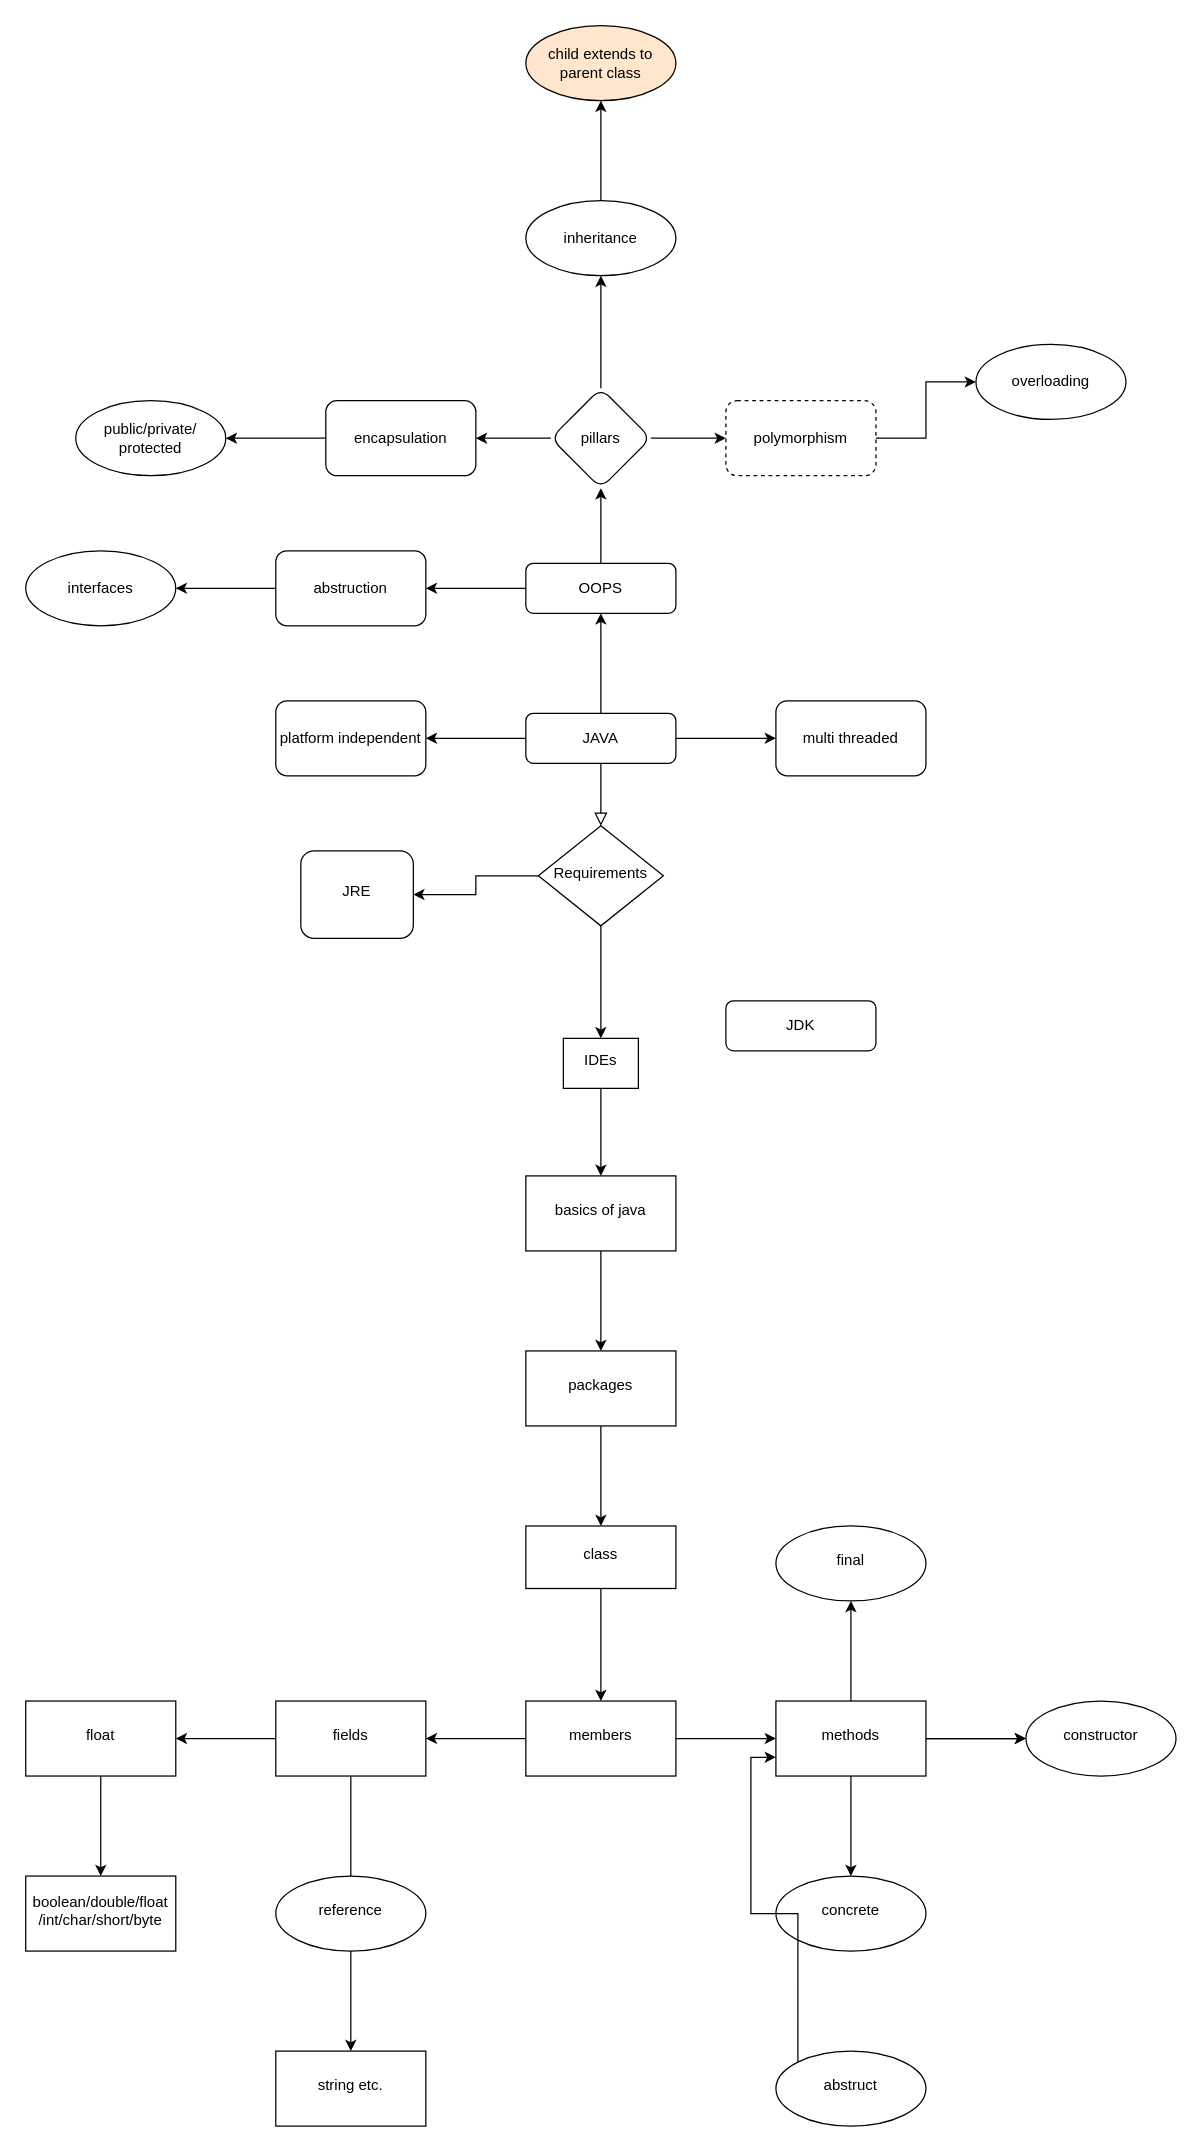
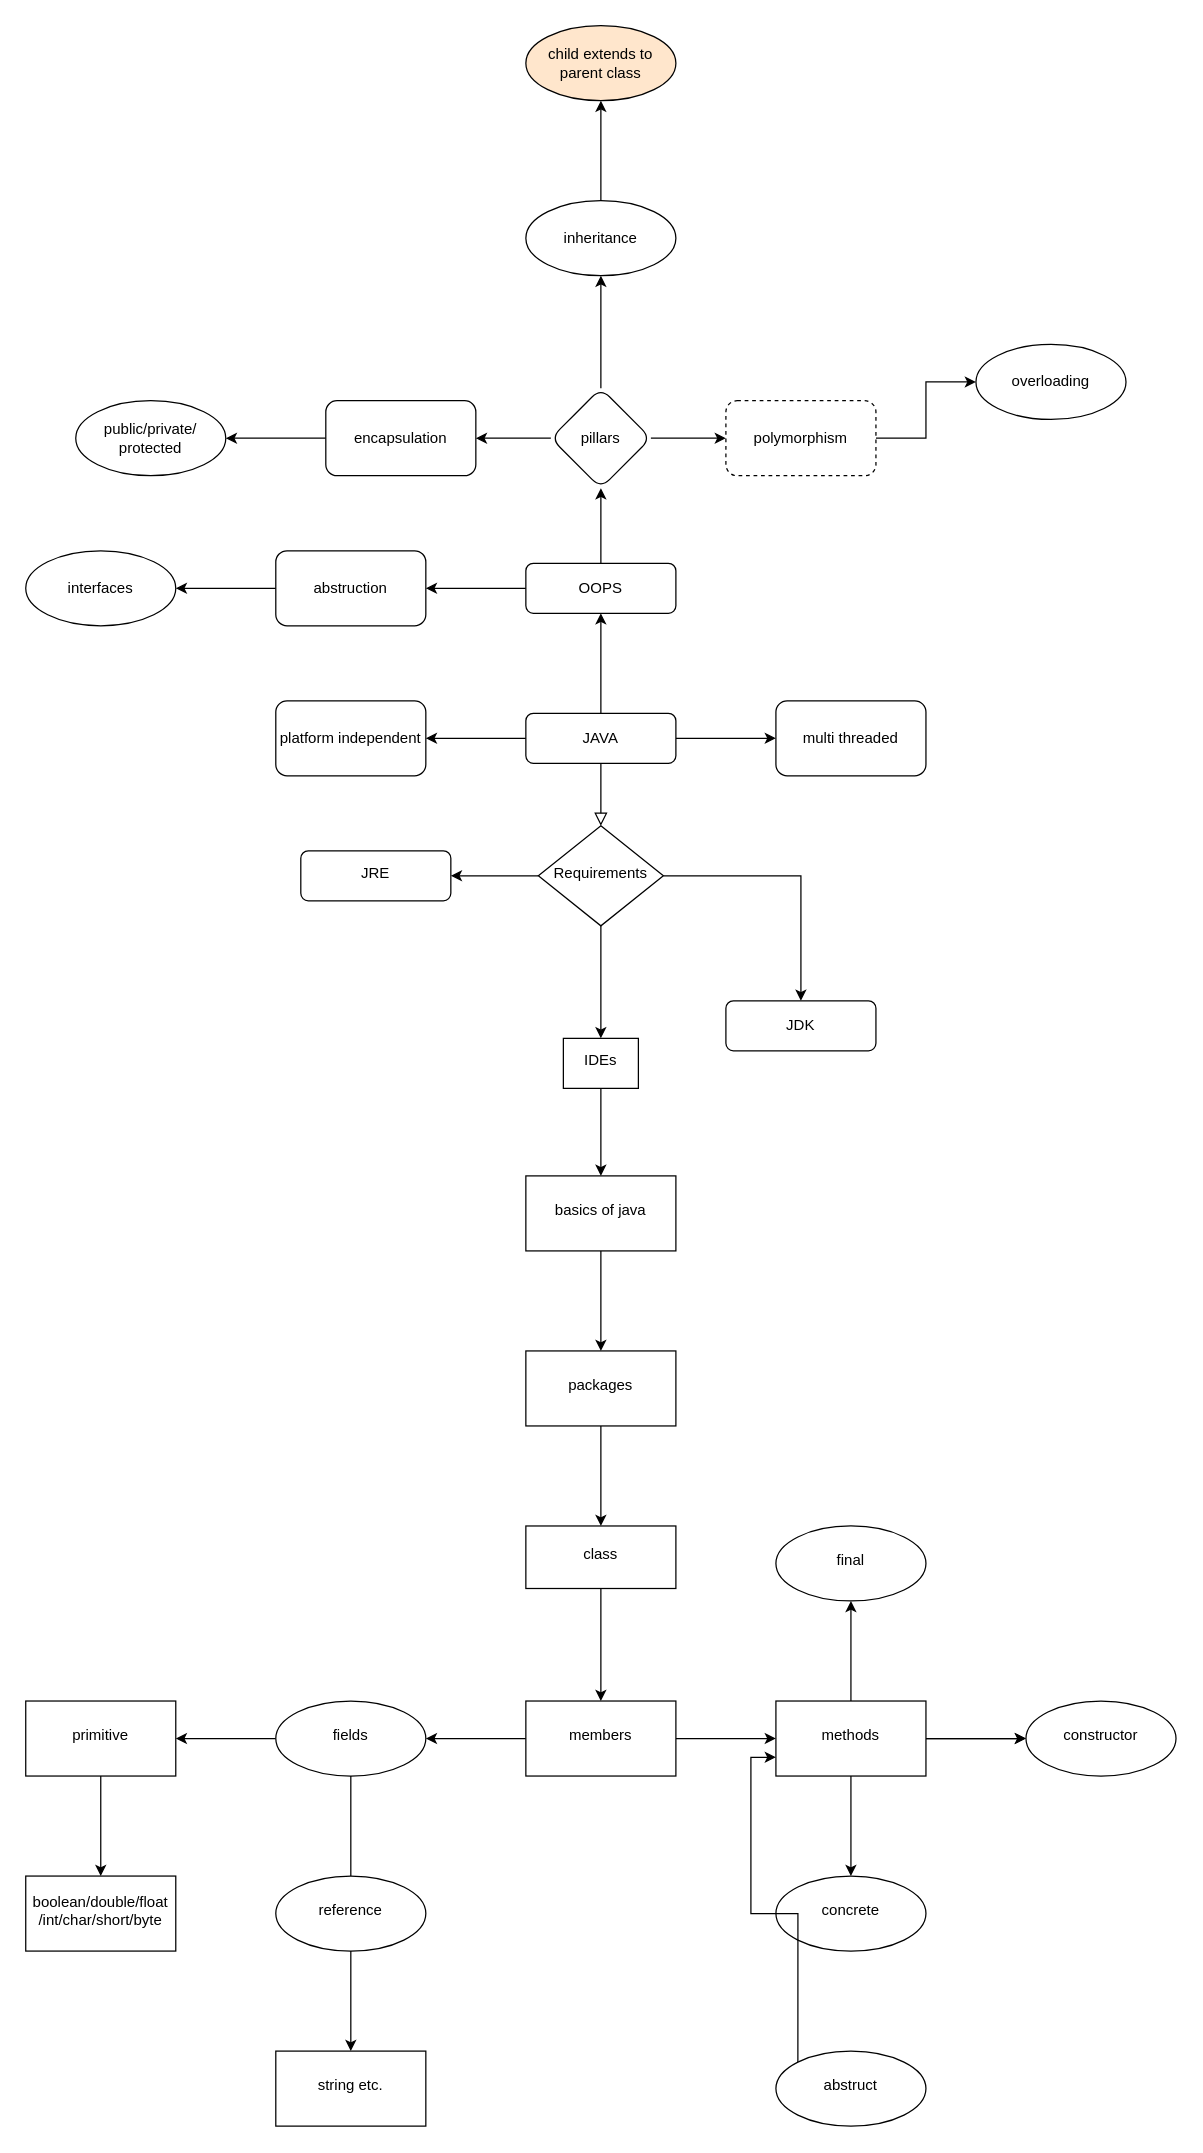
none -> (791, 876)
(357, 894) -> (376, 876)
(101, 1736) -> (101, 1736)
(351, 1738) -> (351, 1738)
